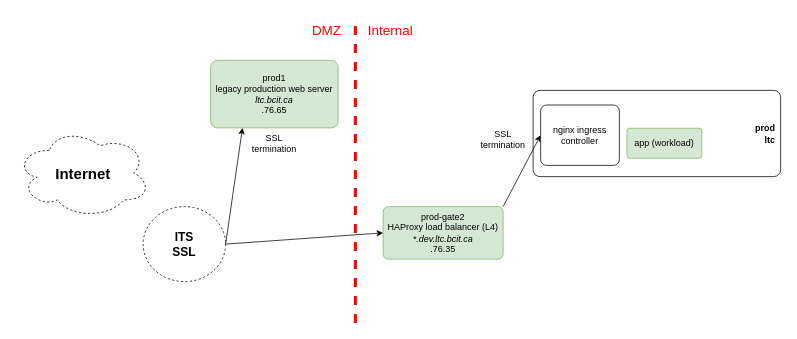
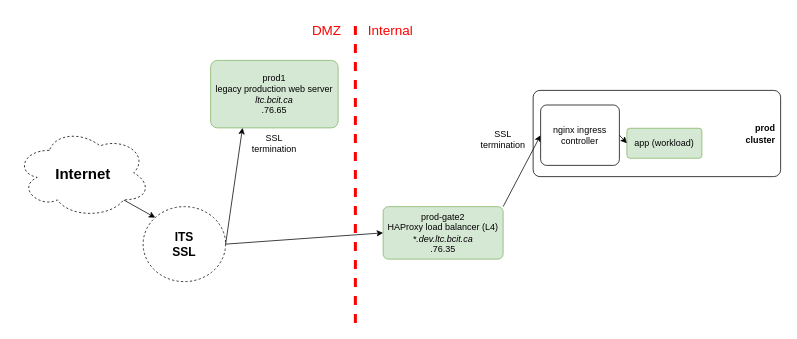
(765, 134) -> (759, 134)
none -> (621, 137)
none -> (137, 207)
